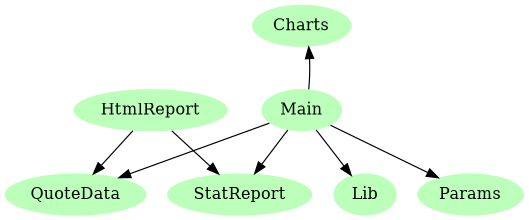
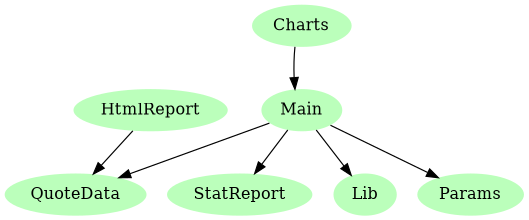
(310, 74) -> (294, 62)
(187, 145) -> none
